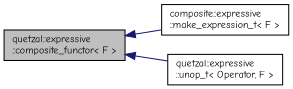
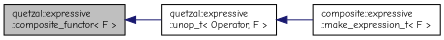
(148, 32) -> (300, 20)
